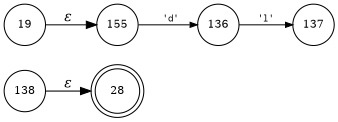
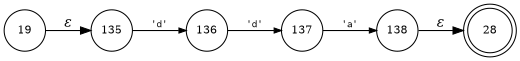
(266, 19) -> (255, 24)
(117, 25) -> (112, 31)
none -> (346, 31)
